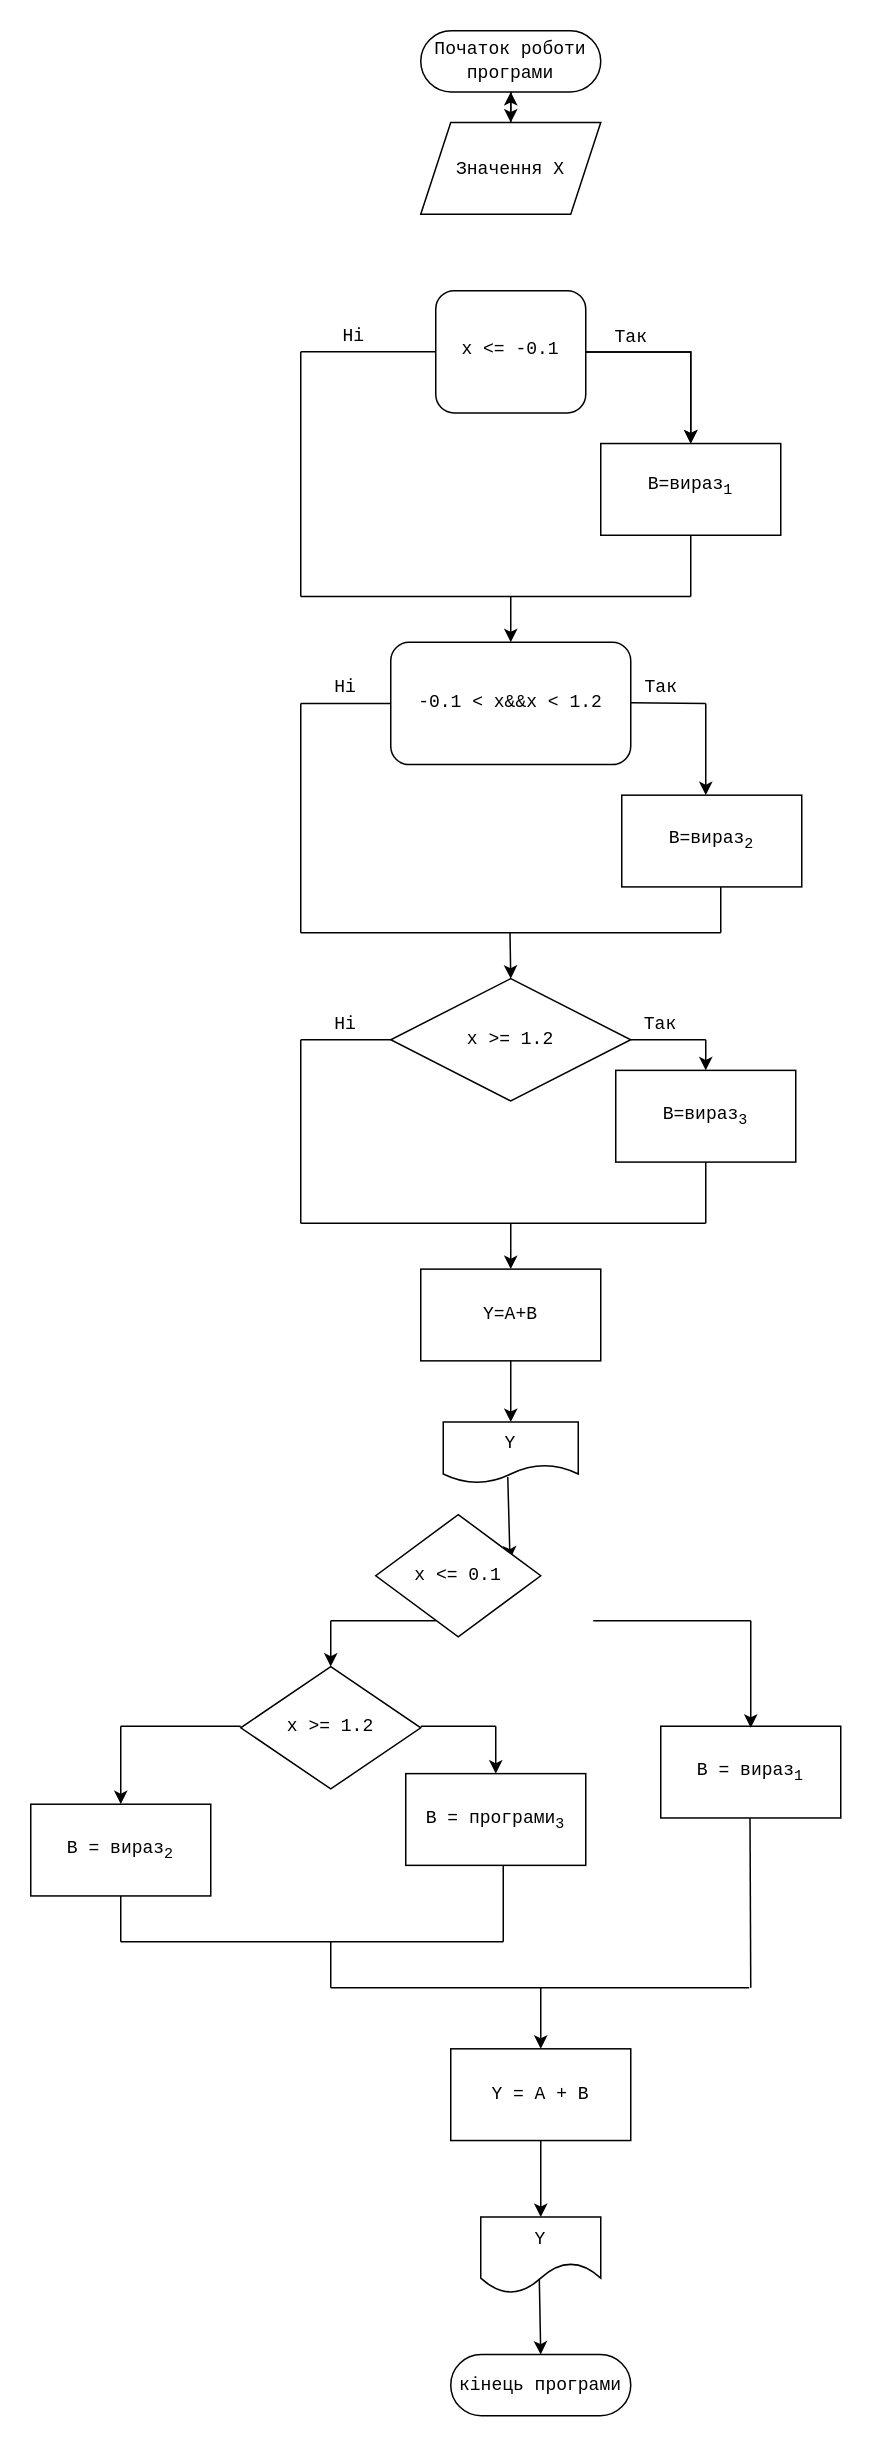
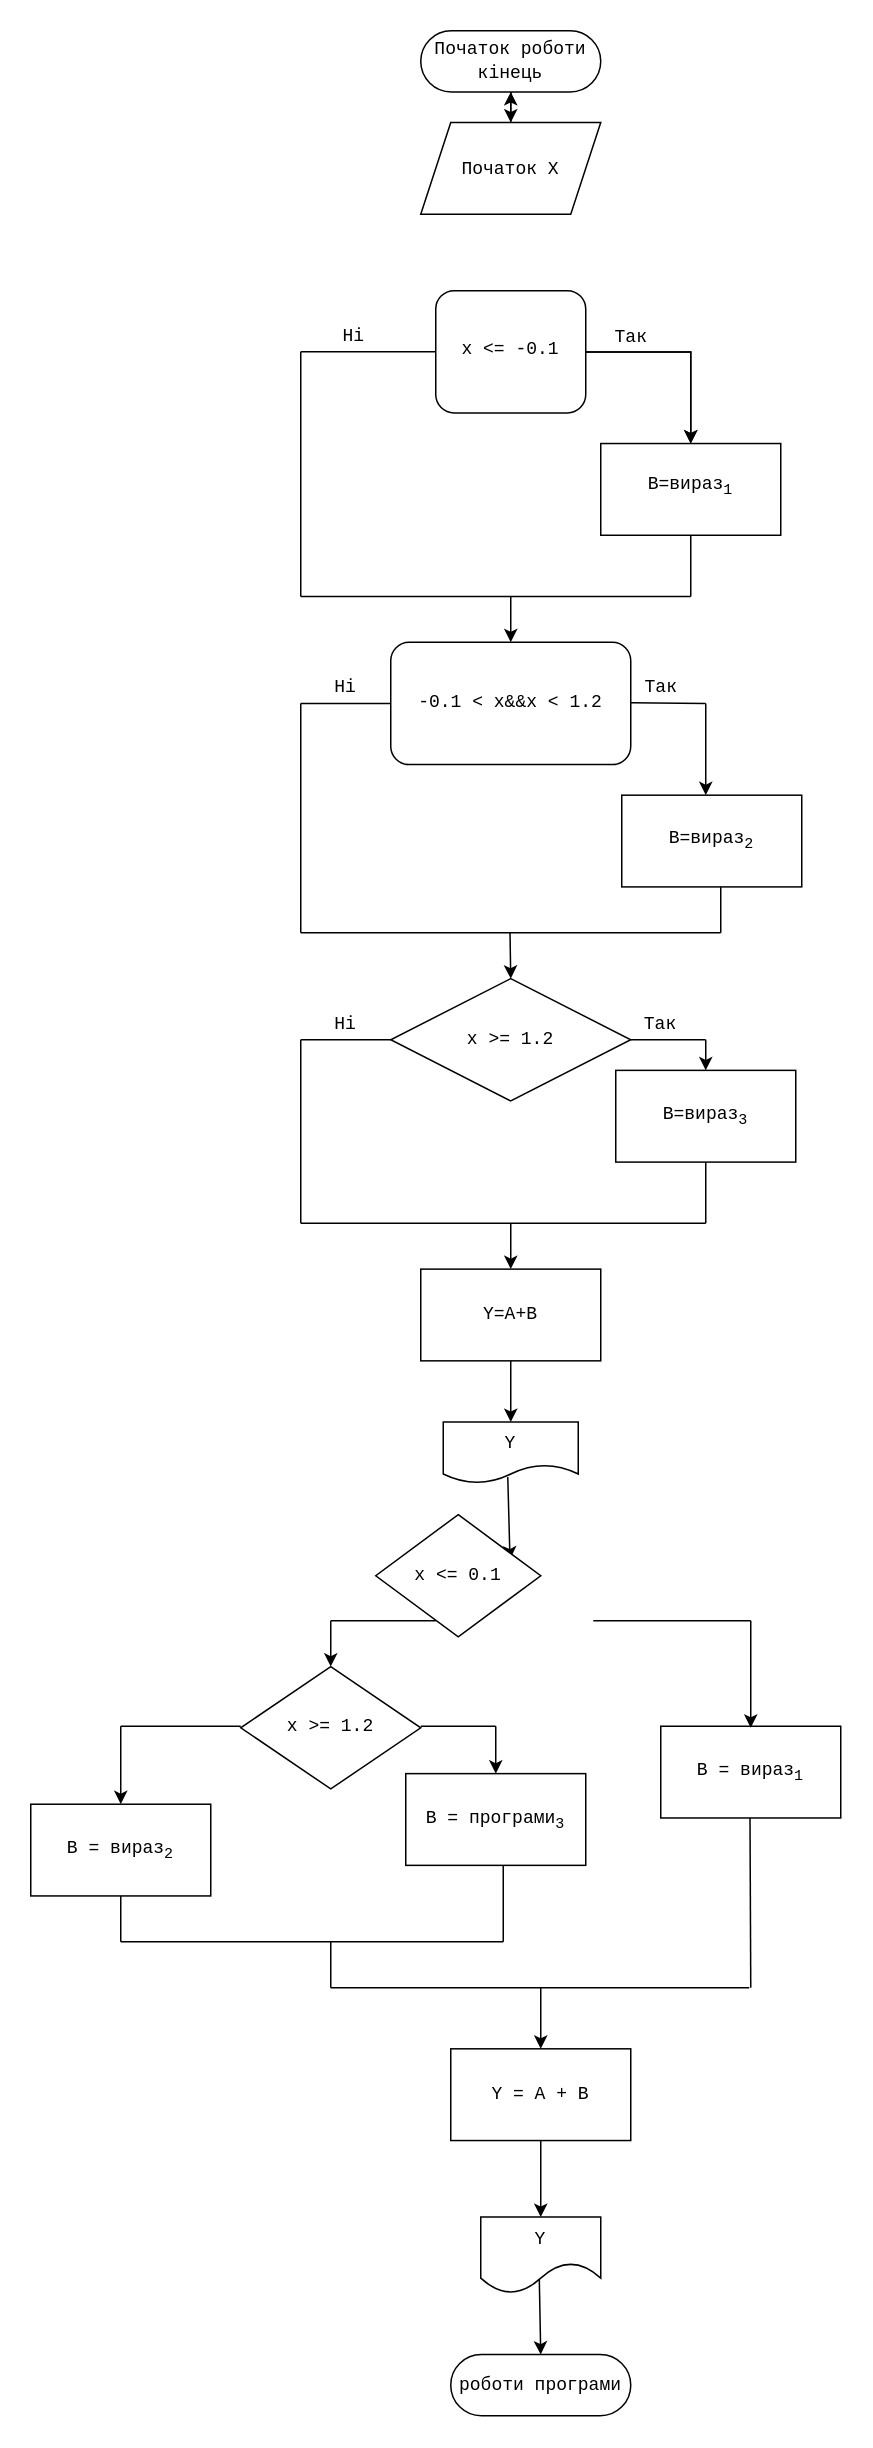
(511, 61) -> (511, 61)
(511, 169) -> (511, 169)
(541, 2386) -> (541, 2386)
